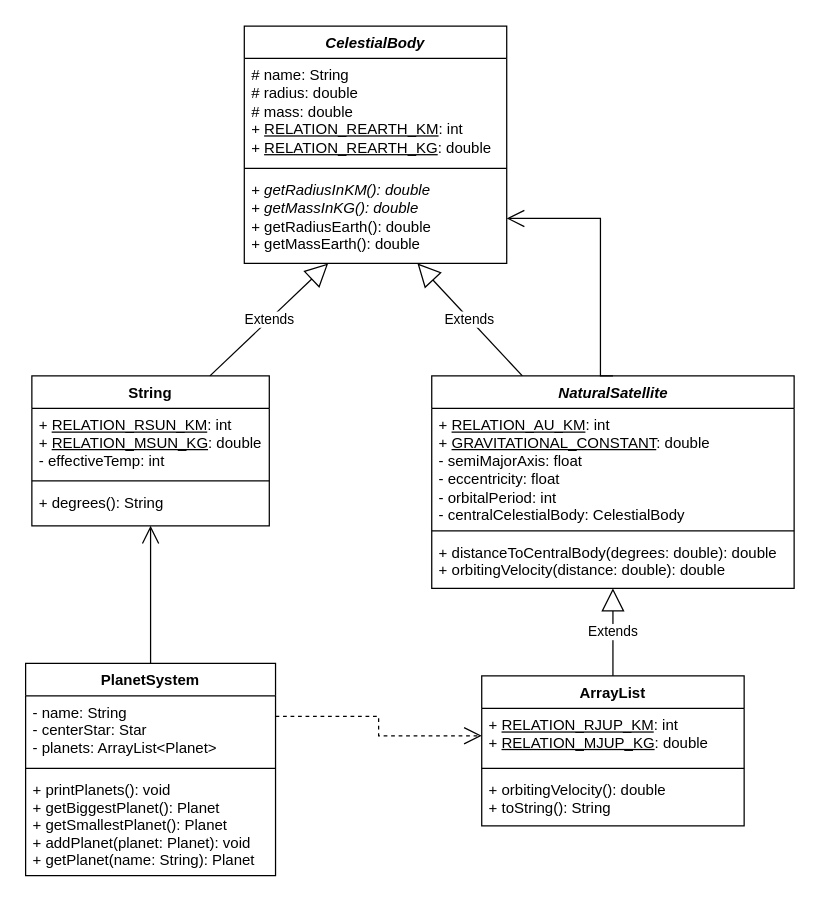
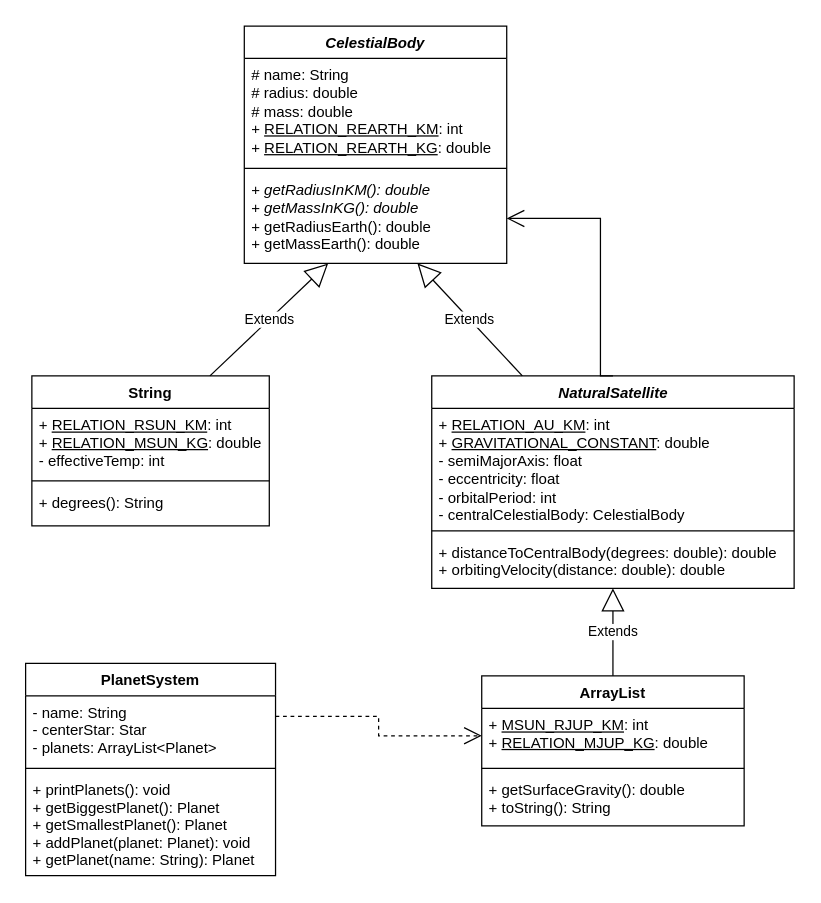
(151, 596) -> none
(591, 735) -> (591, 735)
(591, 790) -> (601, 790)
